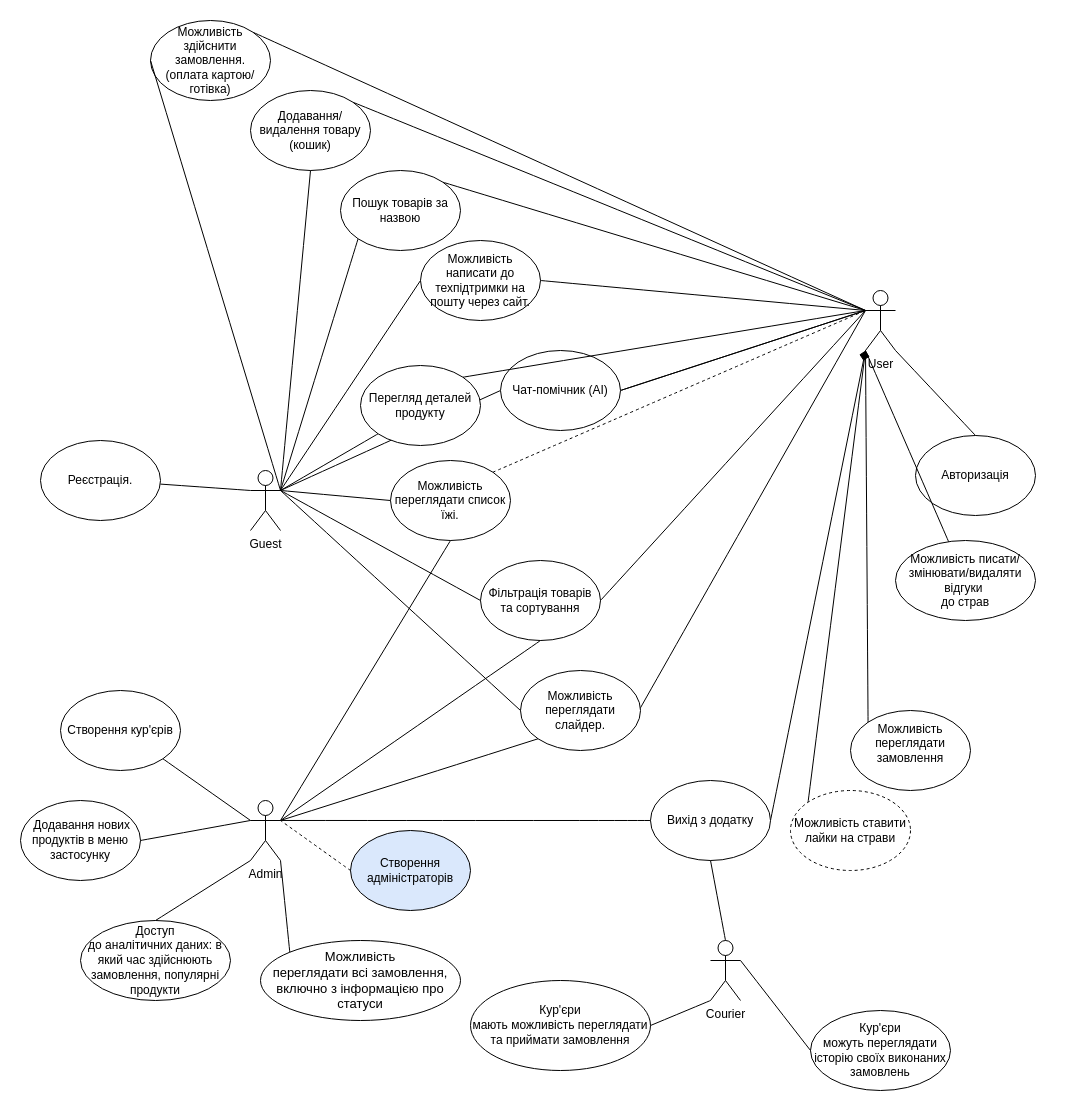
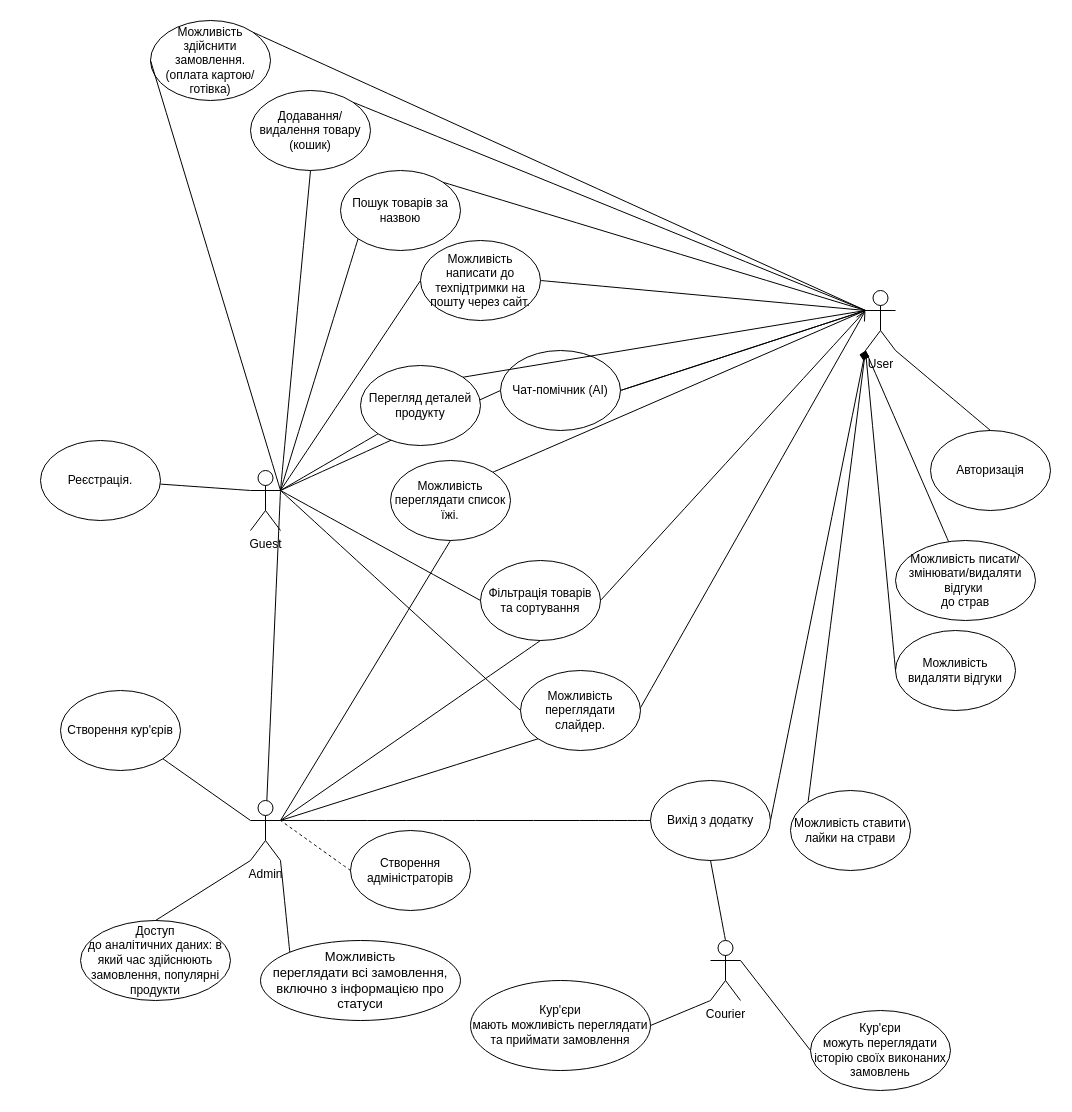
(863, 316) -> (862, 316)
(676, 393) -> (676, 393)
(976, 476) -> (991, 471)
(337, 496) -> (274, 646)
none -> (881, 515)
(867, 548) -> none
none -> (956, 671)
(911, 751) -> none
(194, 831) -> none
(851, 831) -> (851, 831)
(81, 841) -> none
(411, 871) -> (411, 871)
